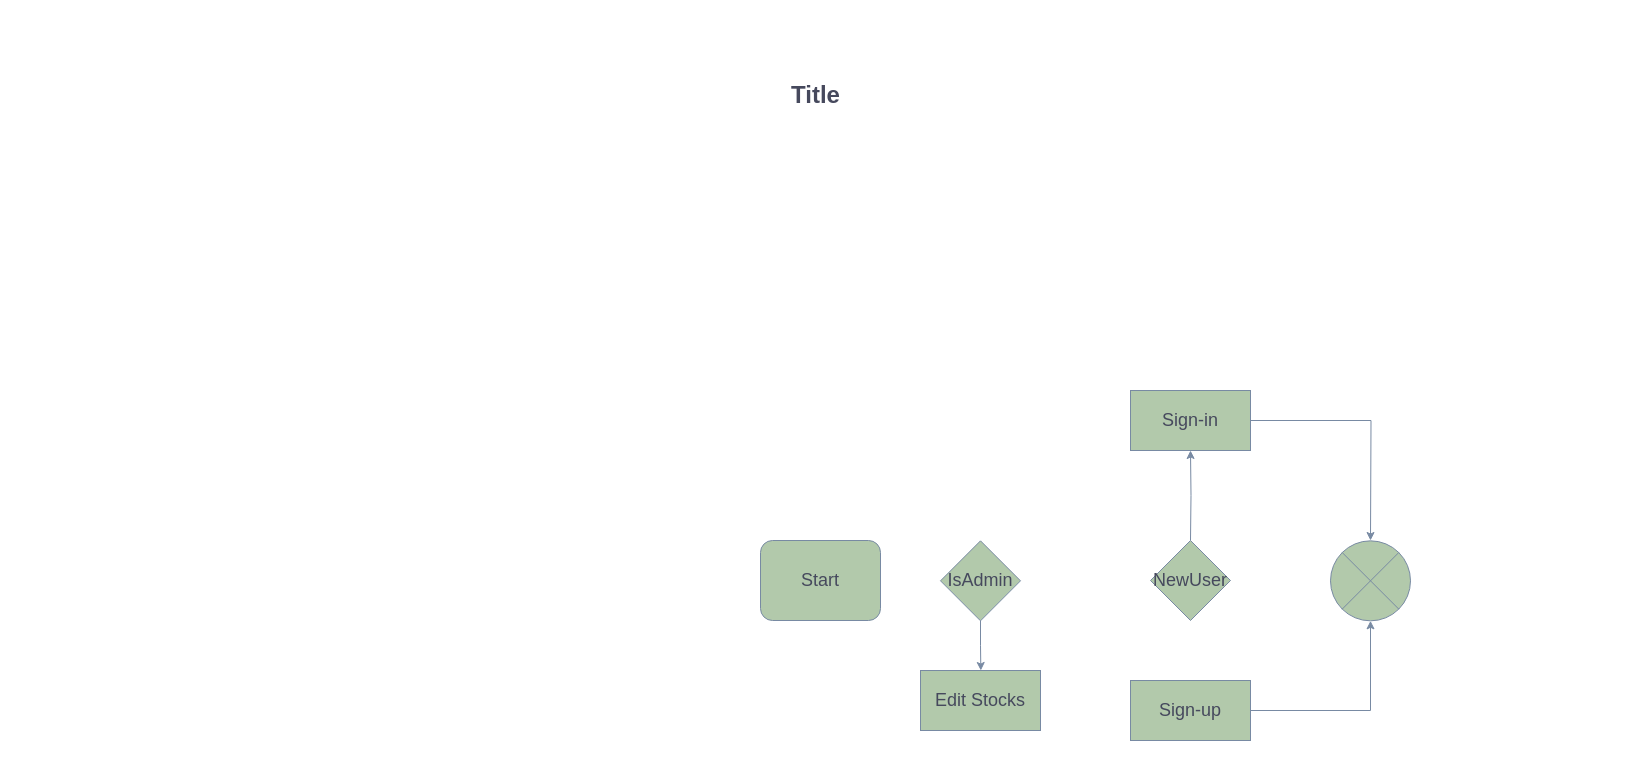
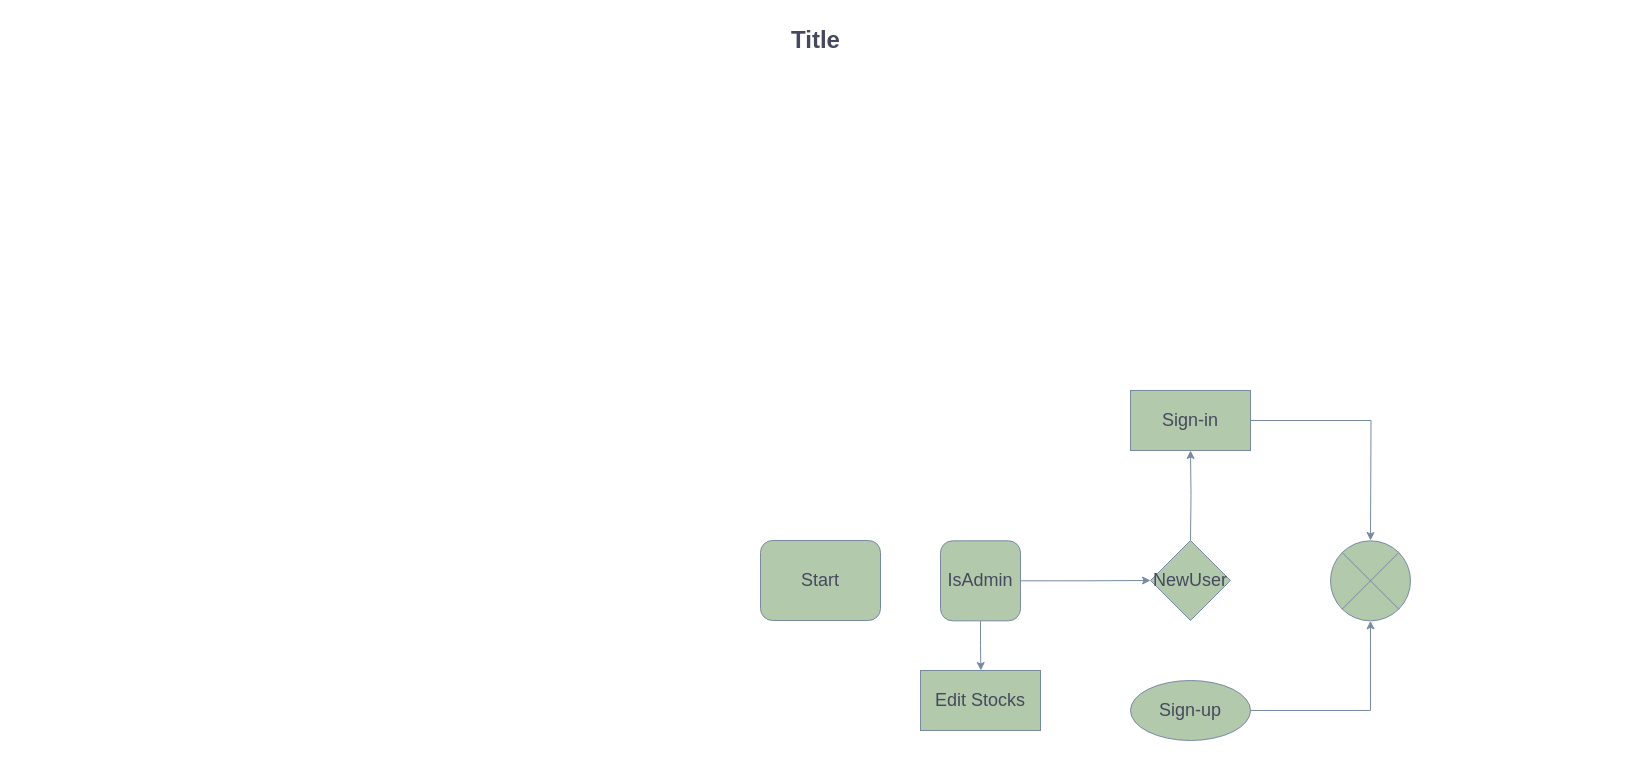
(816, 96) -> (816, 41)
(981, 581) -> (981, 581)
none -> (1082, 581)
(1191, 711) -> (1191, 711)
